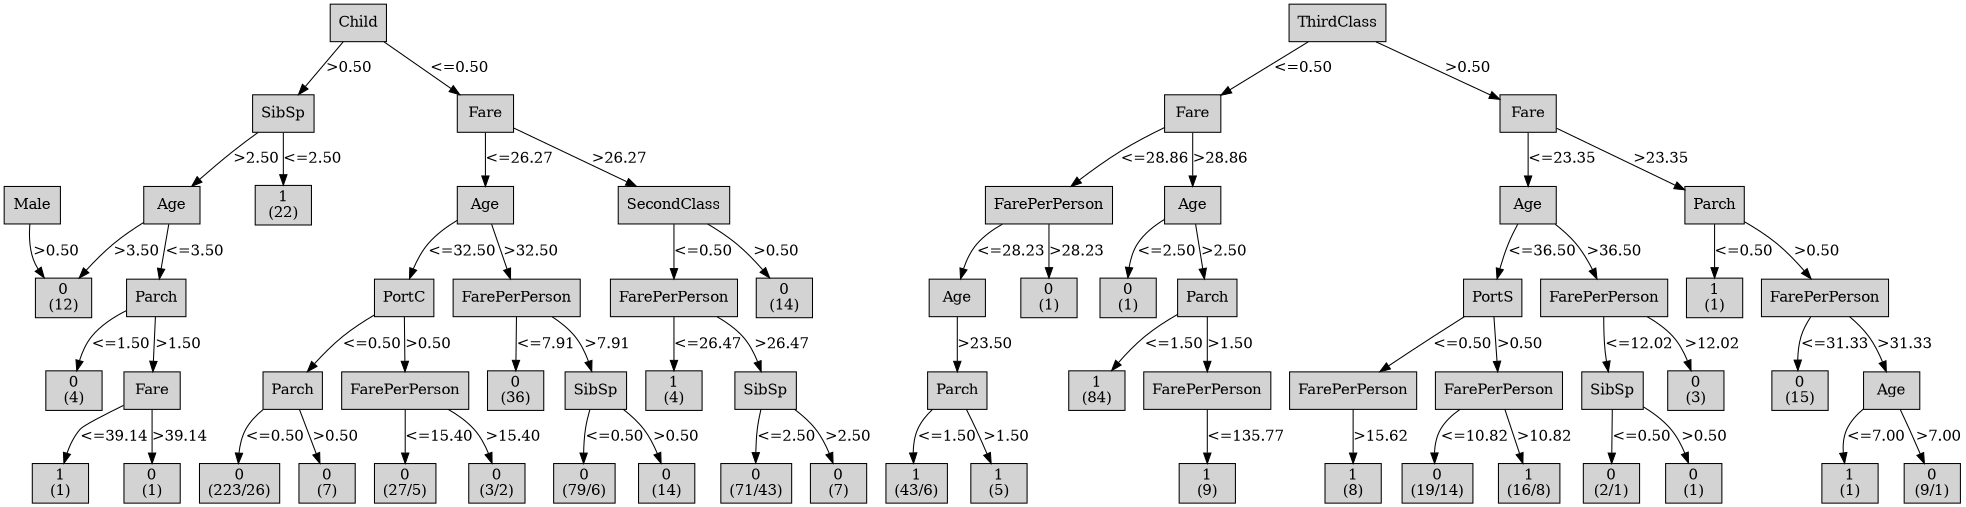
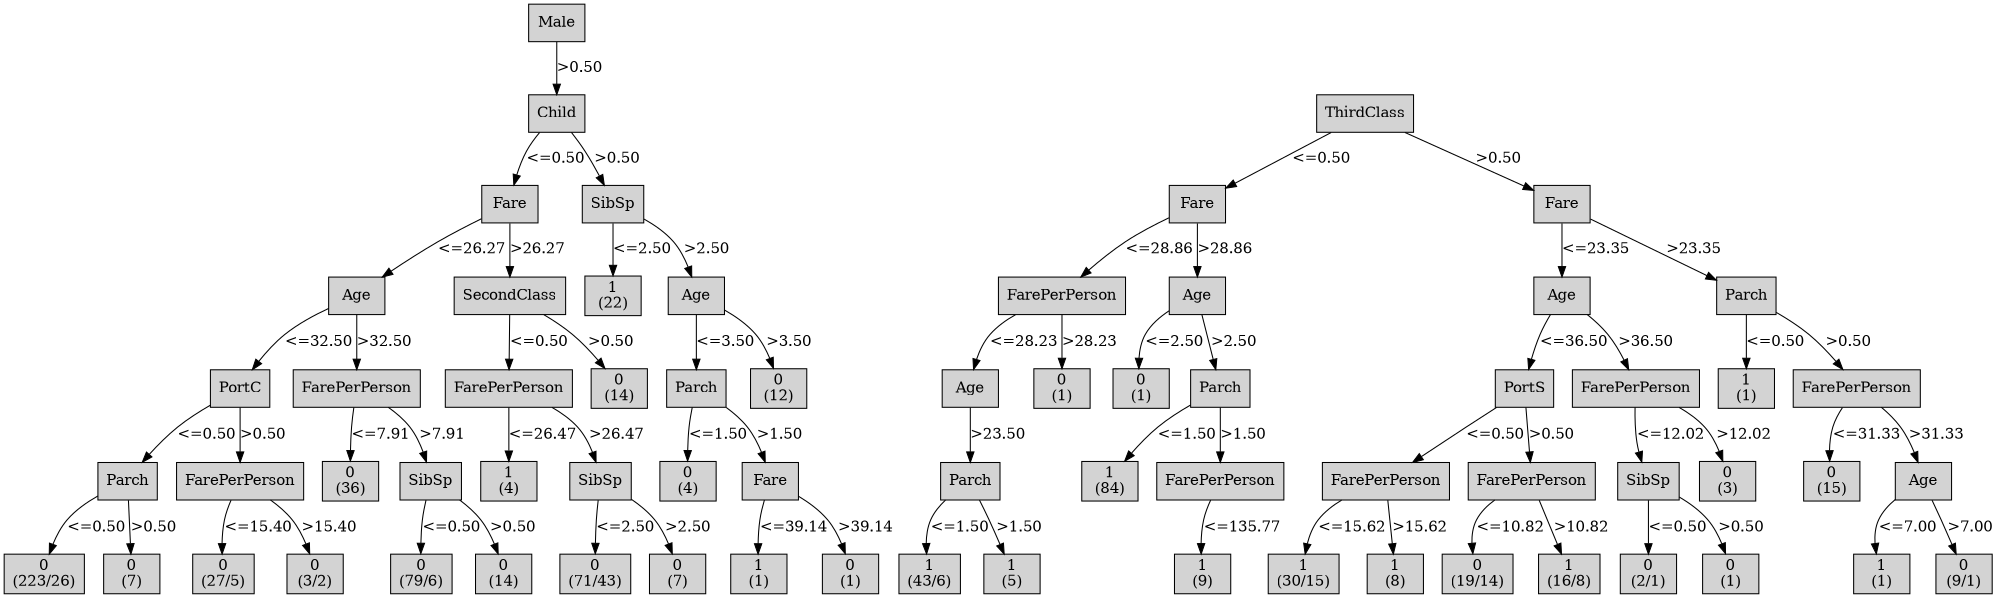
(30, 247) -> (557, 63)
none -> (1304, 574)
